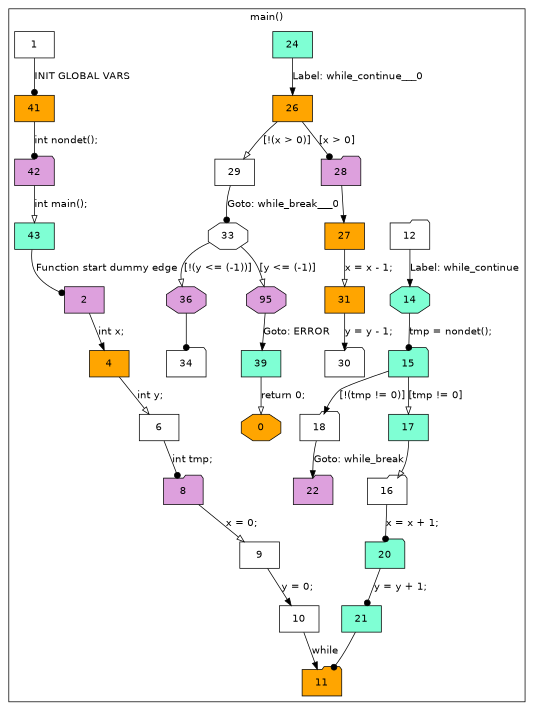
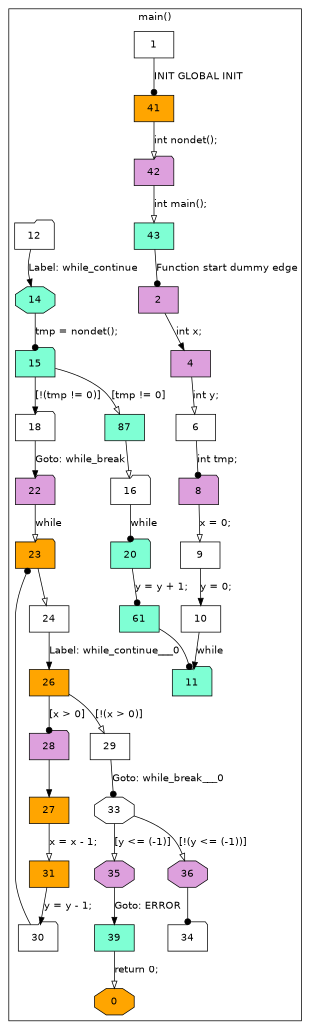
(293, 45) -> (49, 619)
(82, 77) -> (198, 77)
(34, 137) -> (154, 137)
(266, 300) -> (114, 874)
(109, 364) -> (191, 364)
(408, 428) -> (125, 428)
(412, 523) -> (144, 523)
none -> (35, 555)
(362, 619) -> (139, 619)
(322, 683) -> (192, 683)
